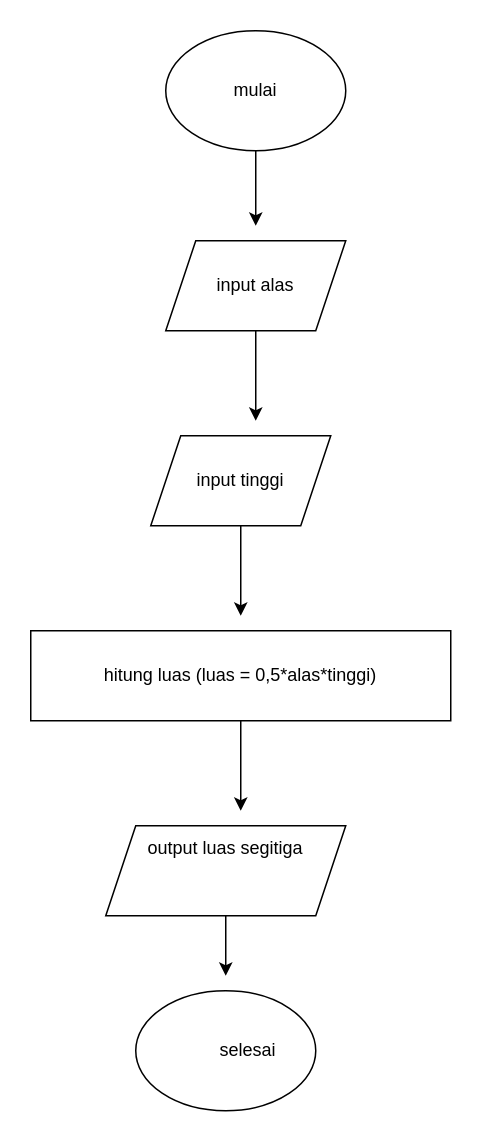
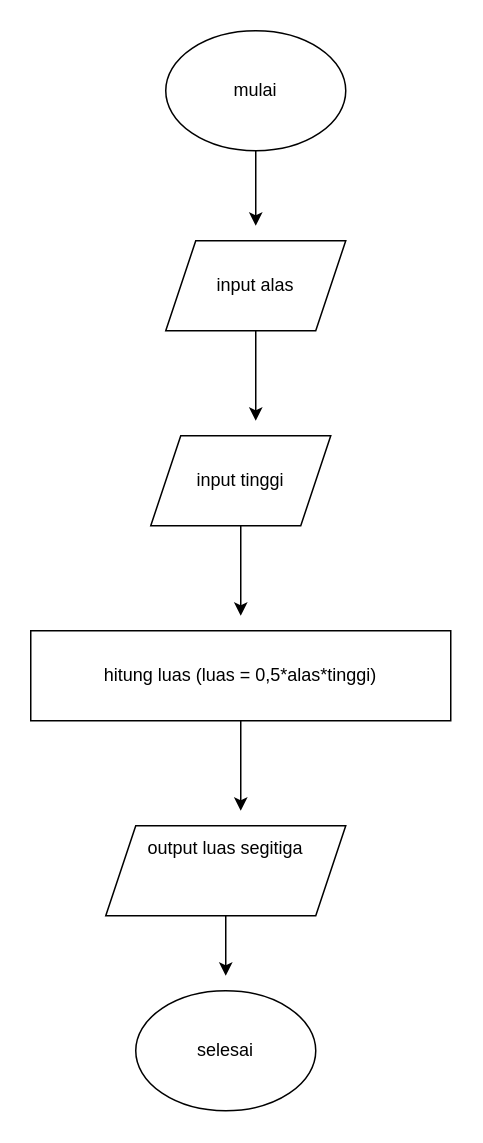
(248, 1051) -> (226, 1051)
